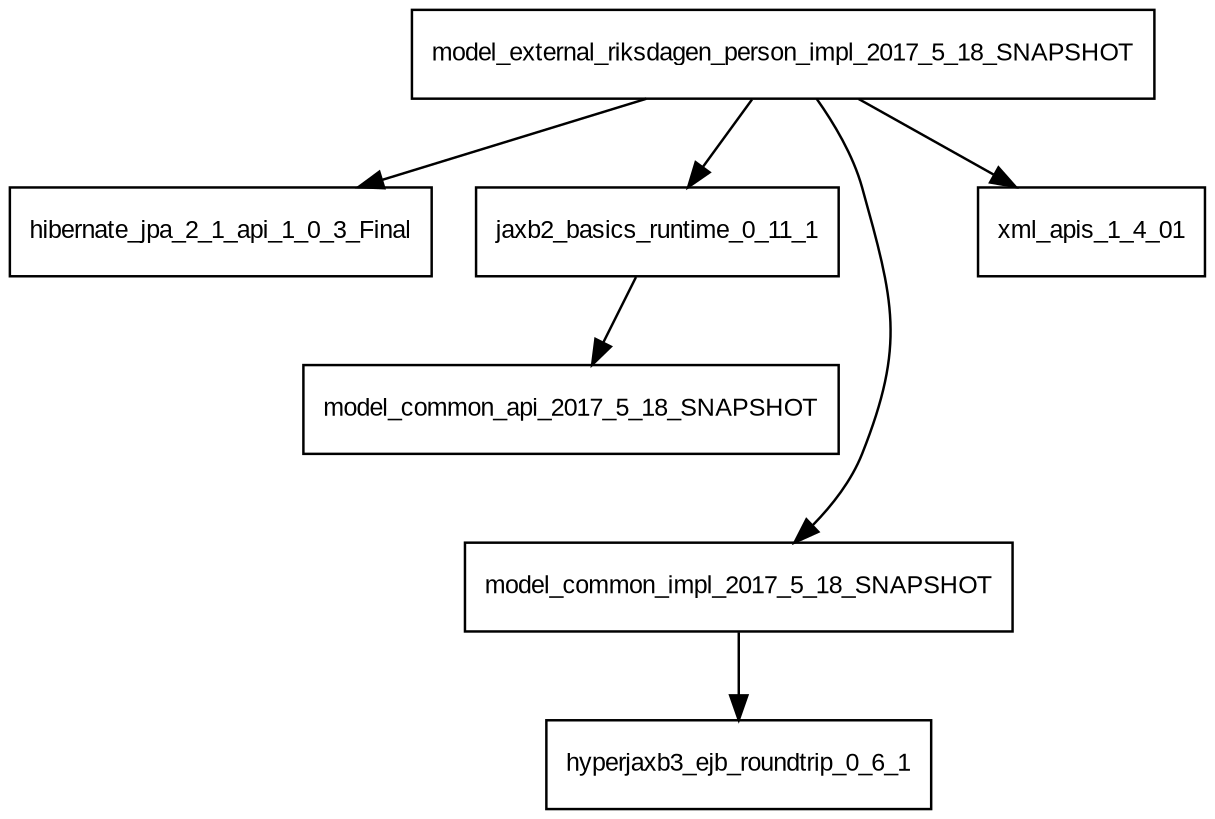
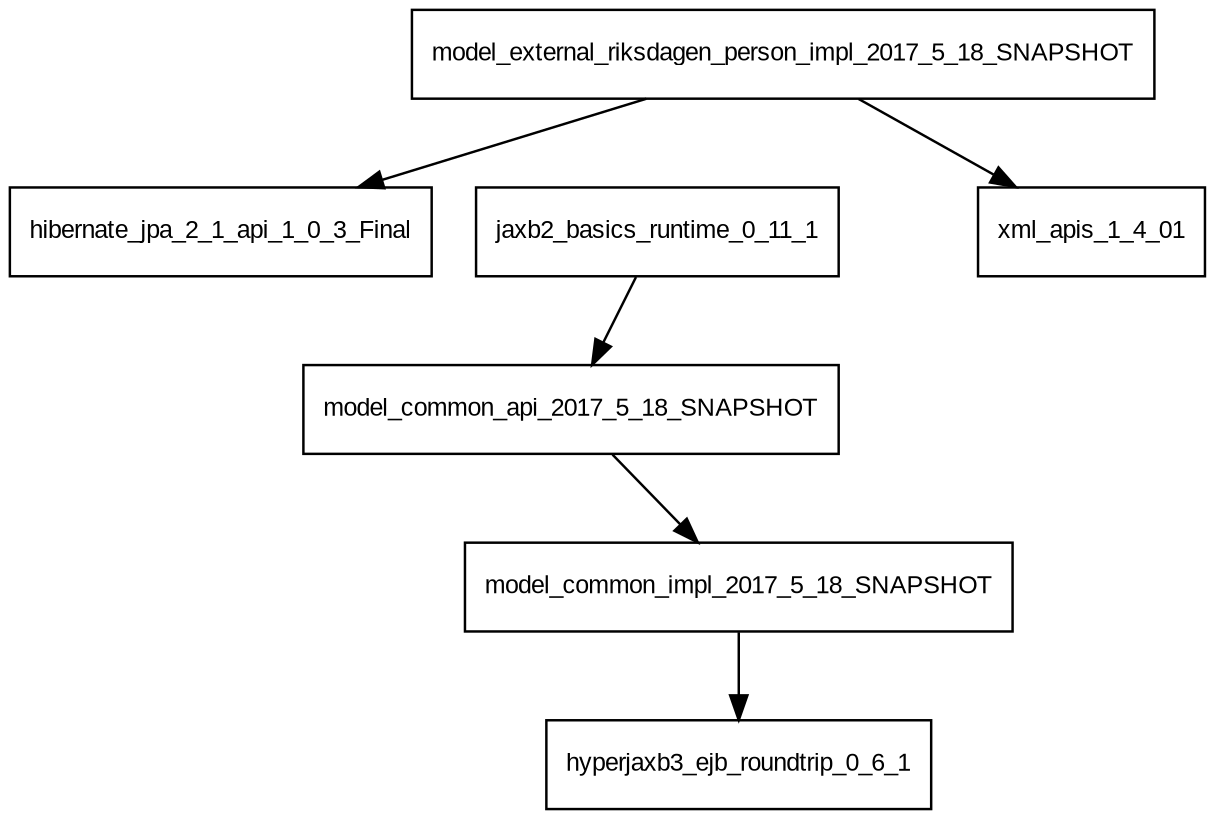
(728, 133) -> none
(890, 315) -> (647, 490)
